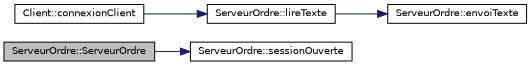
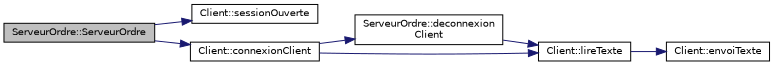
(271, 14) -> (585, 52)
(457, 14) -> (718, 52)
none -> (429, 30)
none -> (168, 42)
(271, 52) -> (255, 14)
